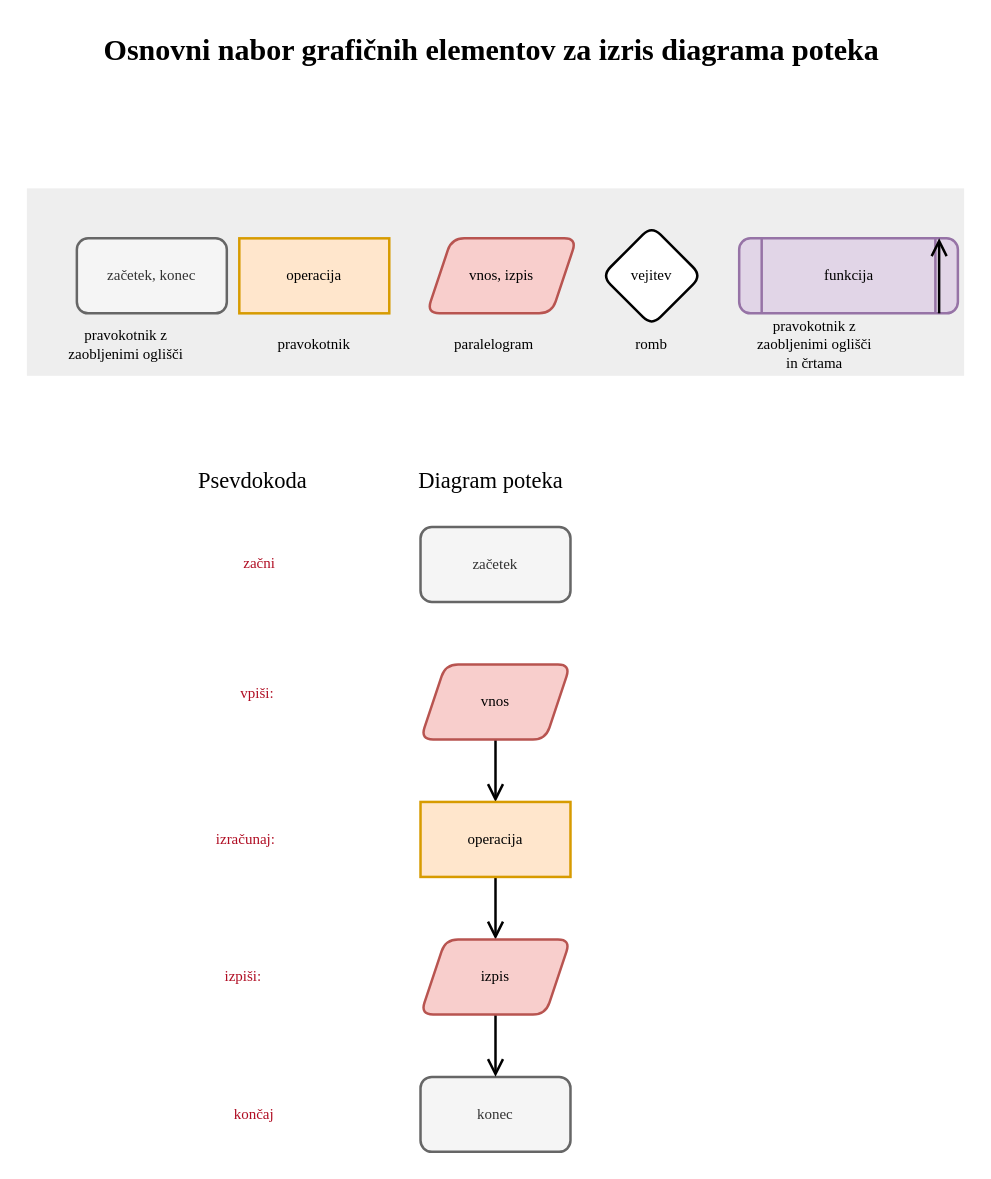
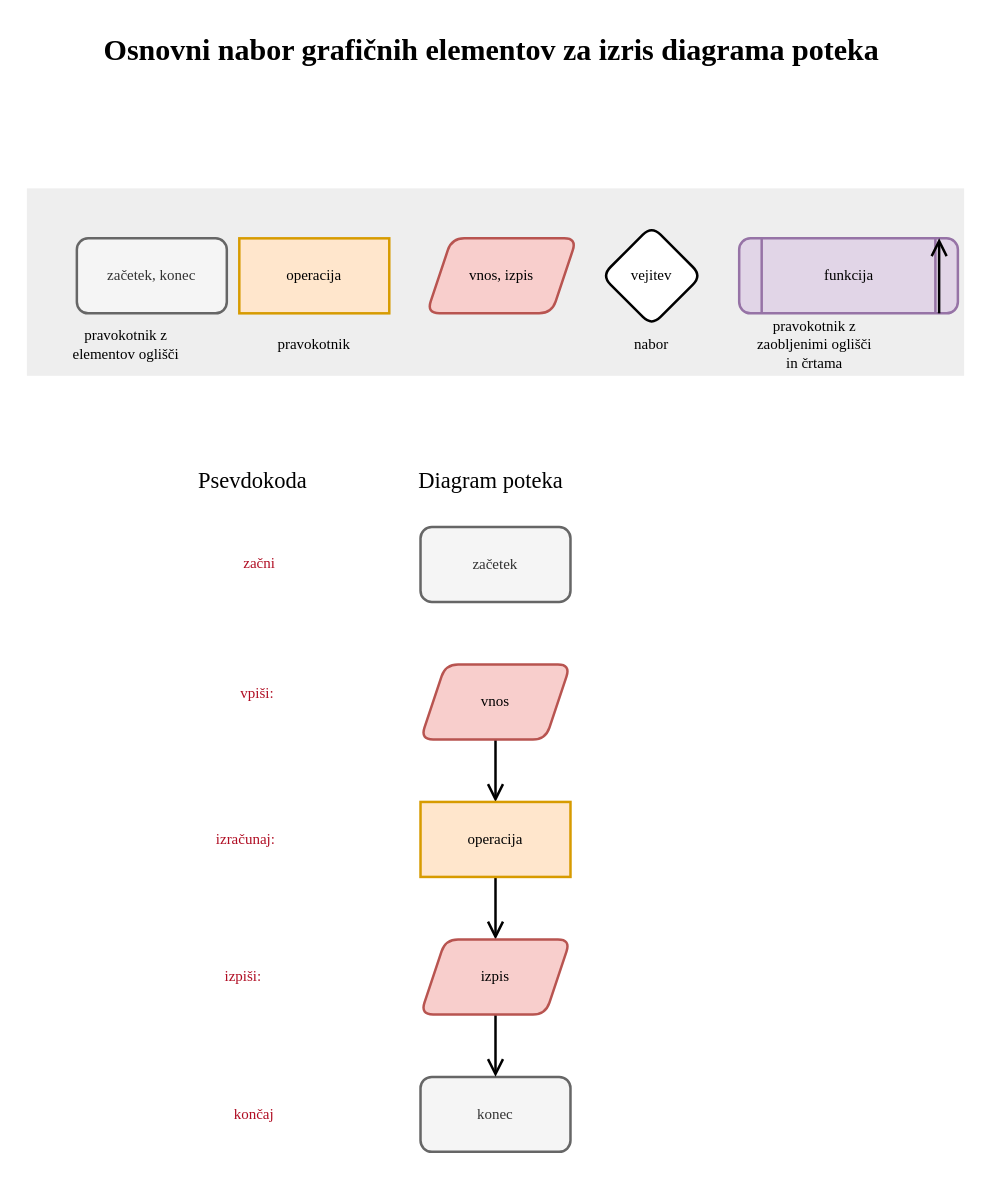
(126, 344) -> (126, 344)
(494, 344) -> none
(652, 344) -> (652, 344)
